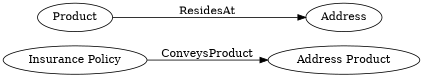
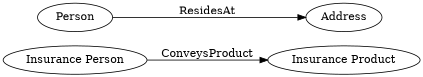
(75, 17) -> (75, 17)
(75, 60) -> (75, 60)
(344, 60) -> (344, 60)
